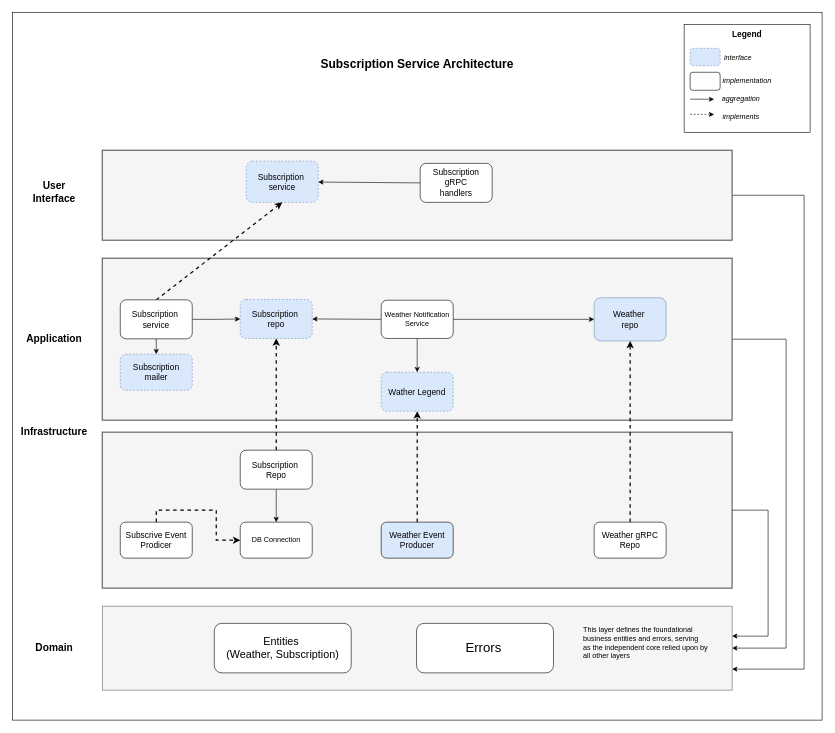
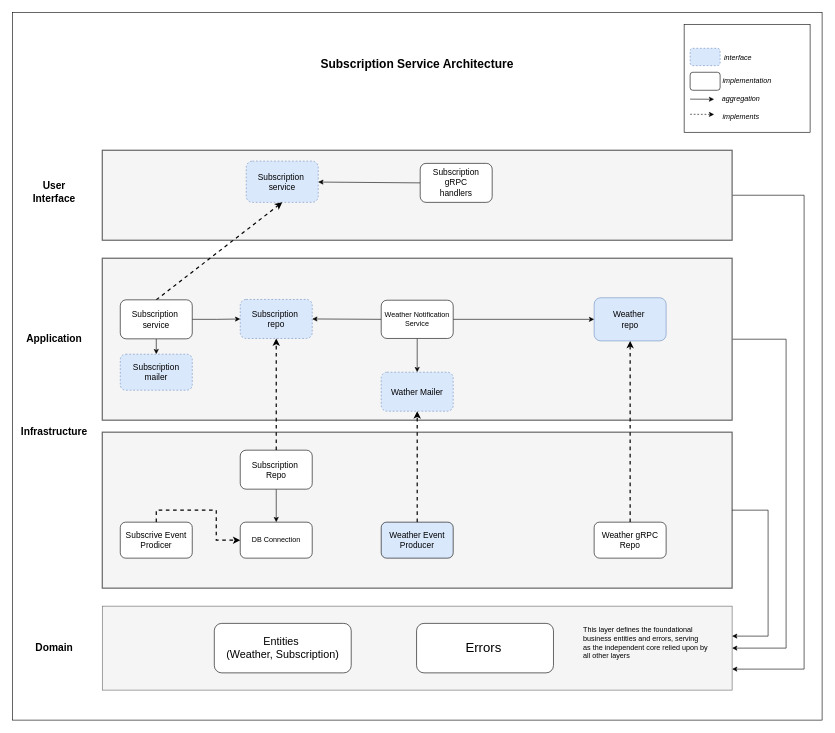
(747, 35) -> none
(417, 392) -> (417, 392)
